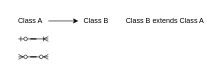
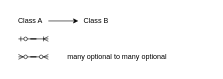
(165, 21) -> none
none -> (117, 57)
